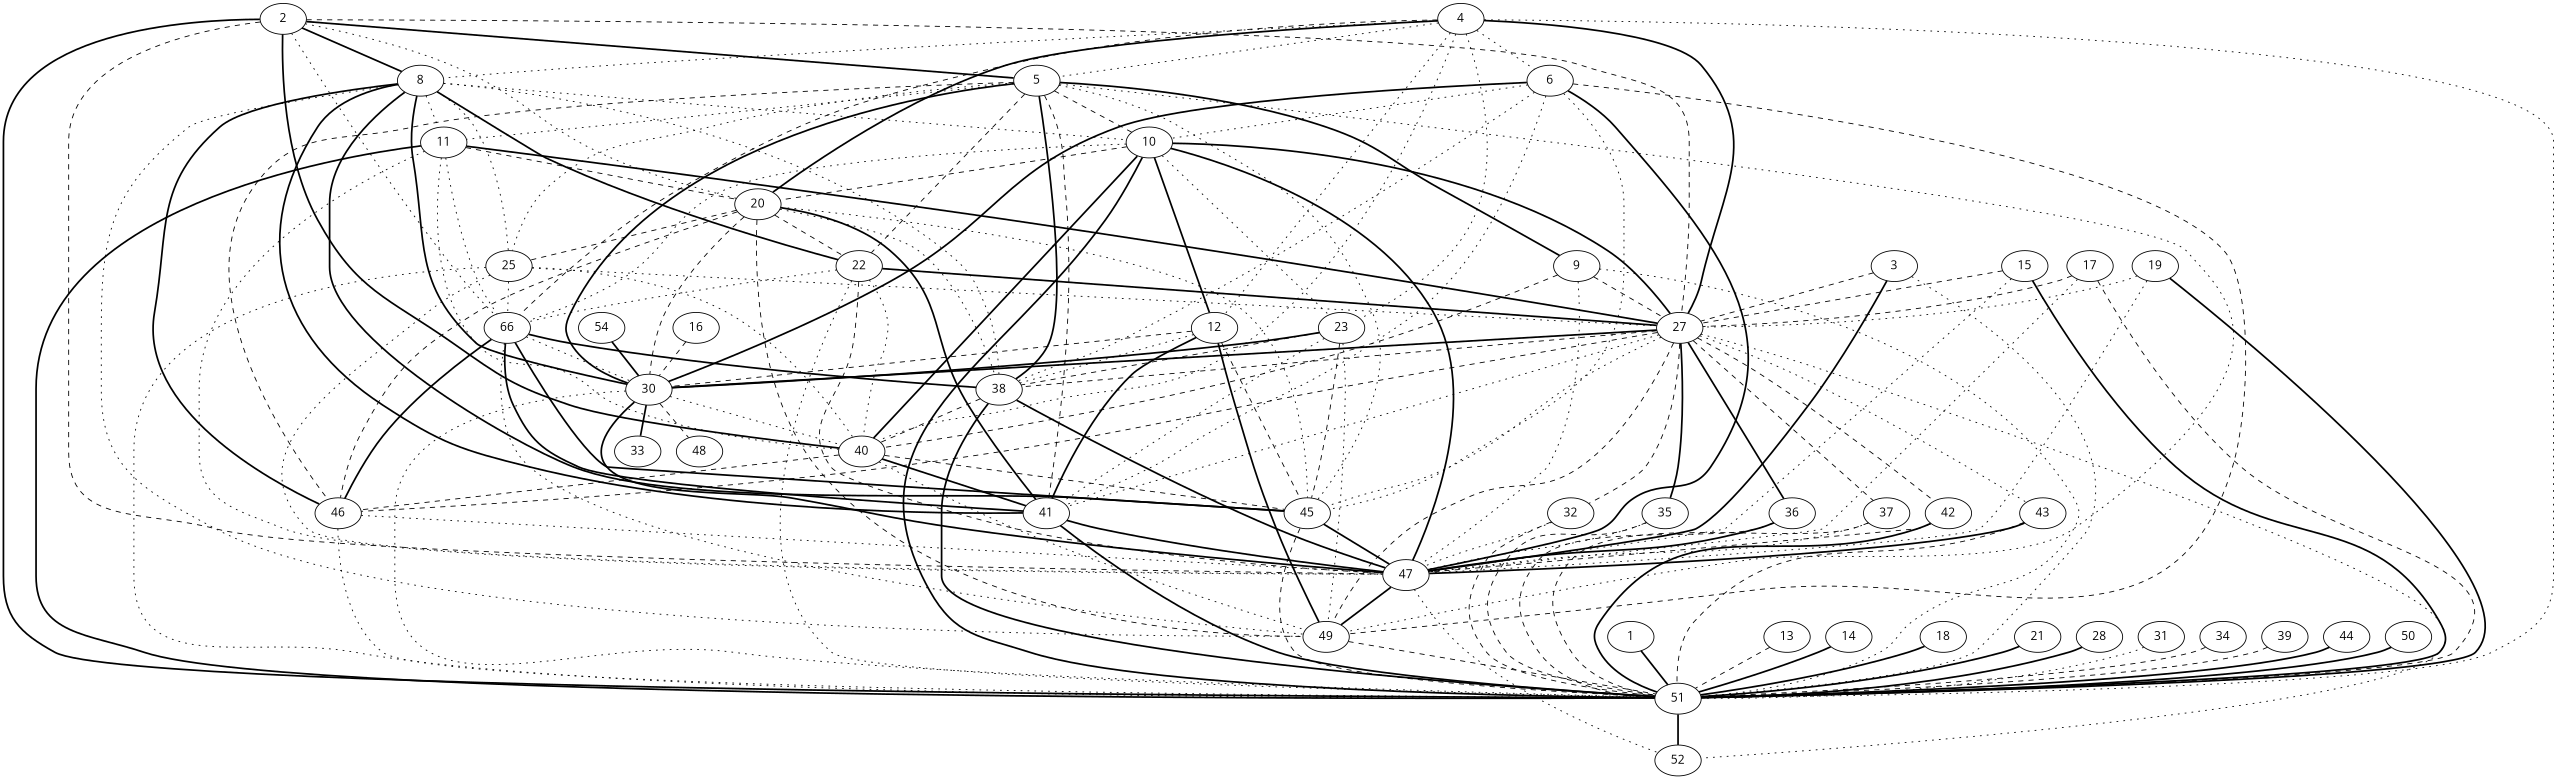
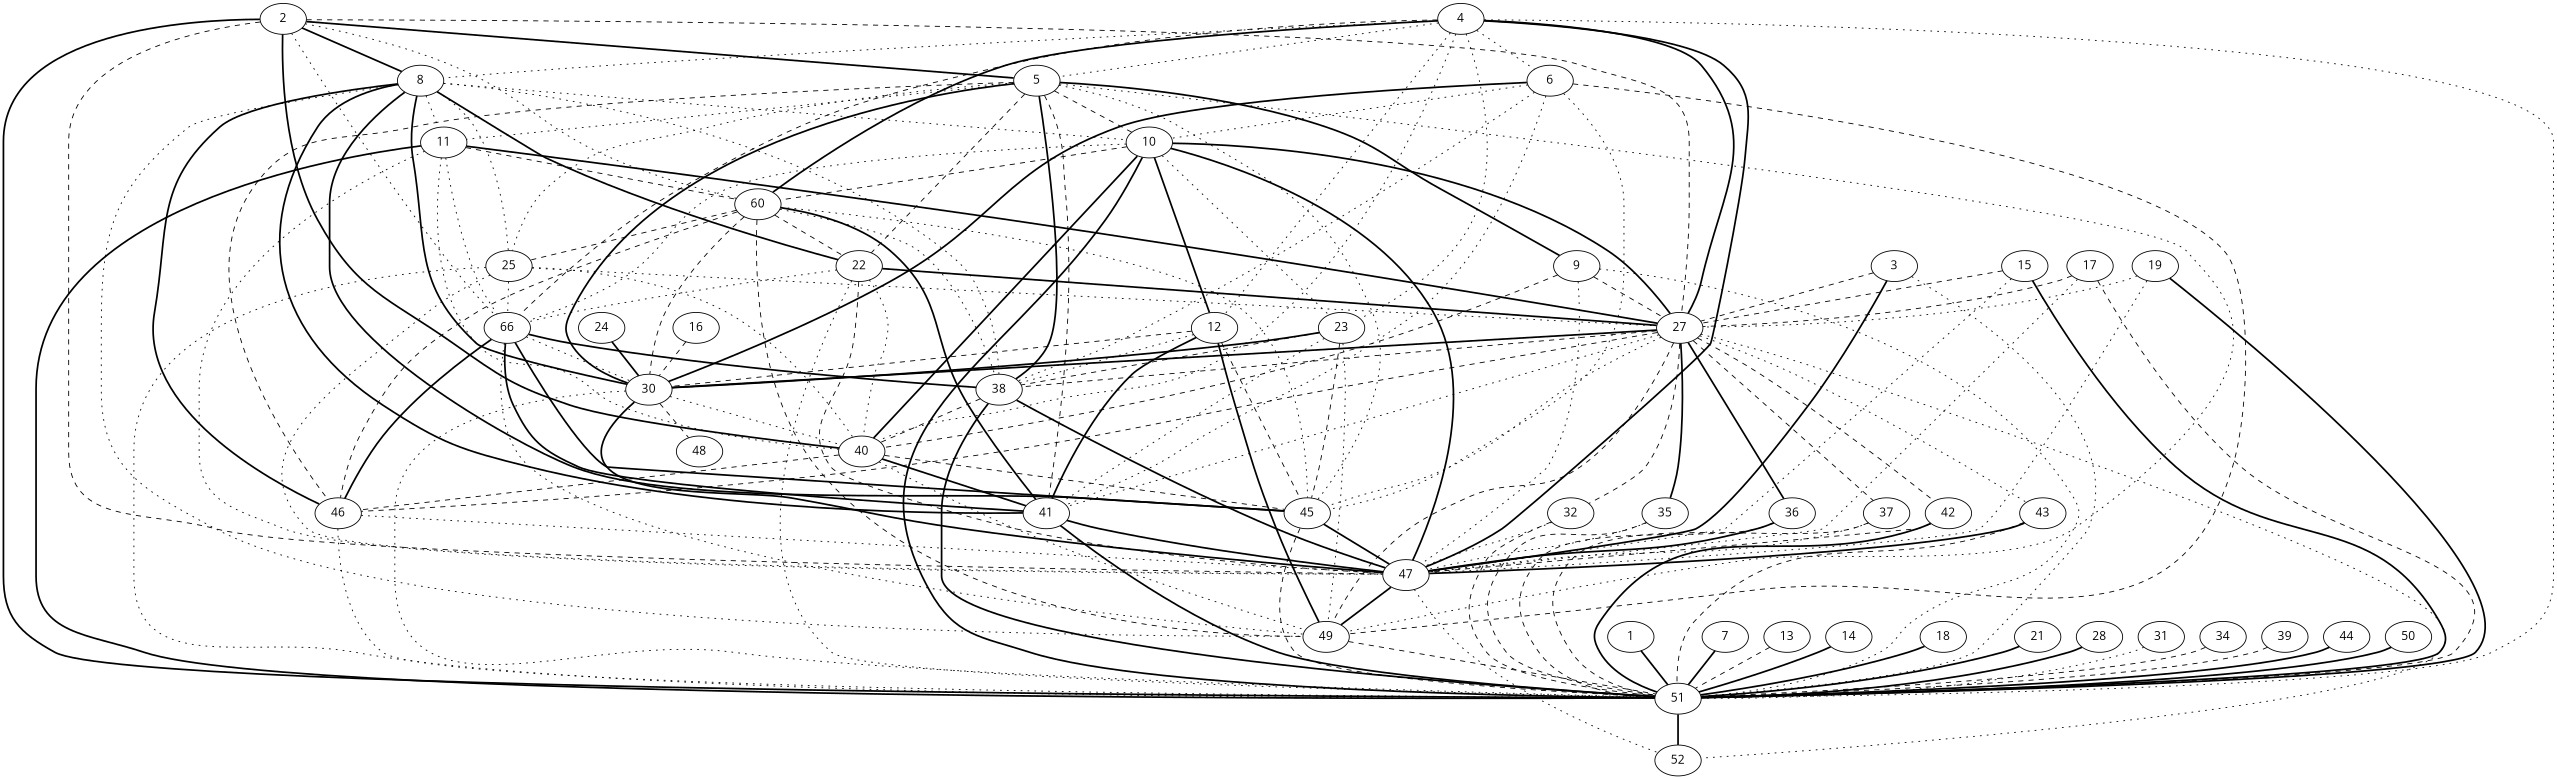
(758, 204) -> (758, 204)
(602, 328) -> (602, 328)
(1740, 404) -> (1728, 260)
(638, 451) -> none
none -> (1725, 637)
